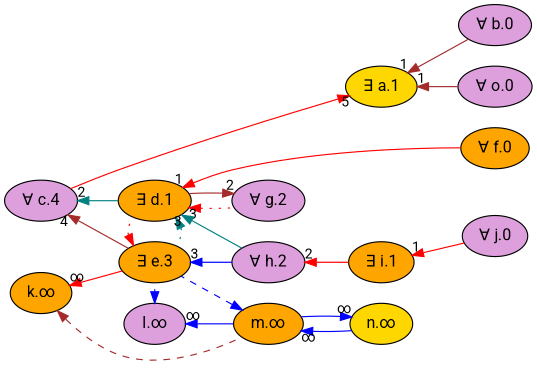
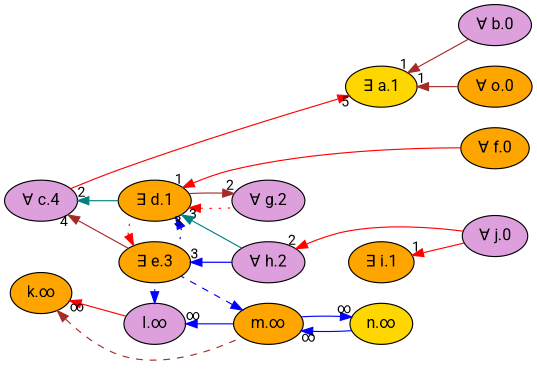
(495, 87) -> (495, 87)
(180, 237) -> (180, 237)
(332, 262) -> (384, 227)
(102, 277) -> (104, 310)
